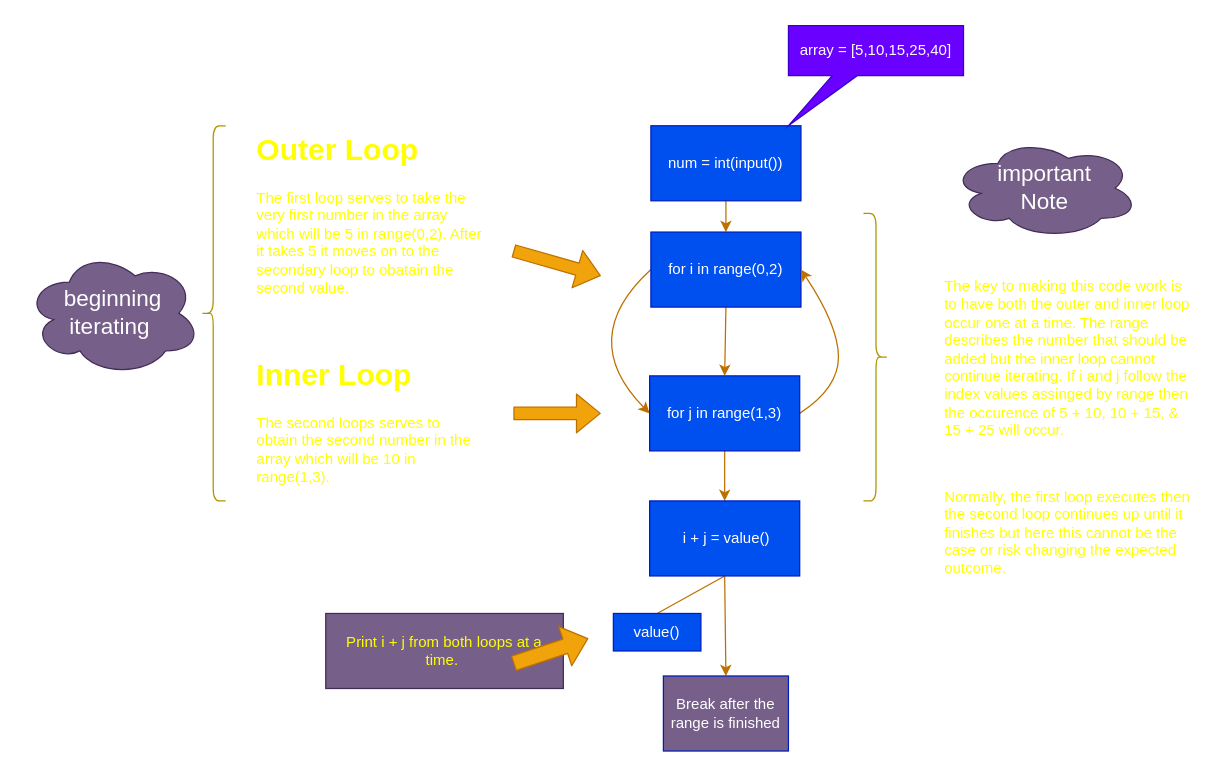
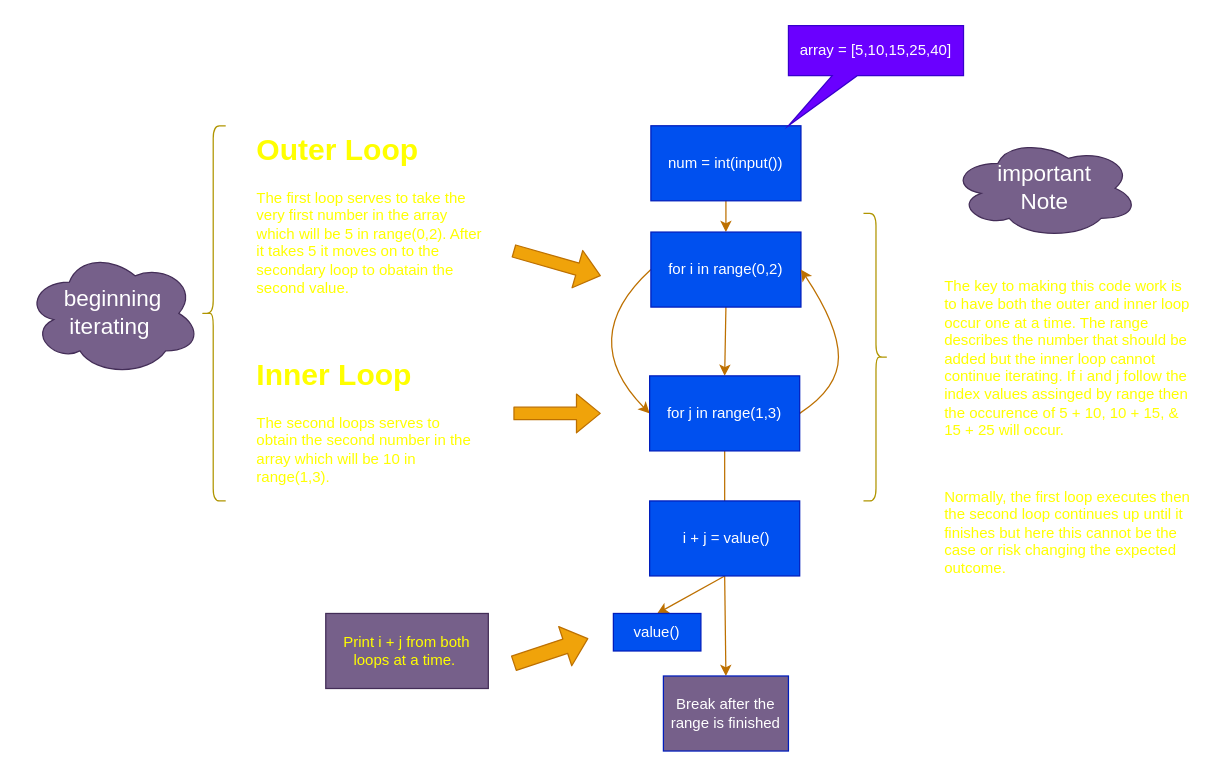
(724, 491) -> (724, 494)
(662, 610) -> (666, 608)
(444, 651) -> (407, 651)
